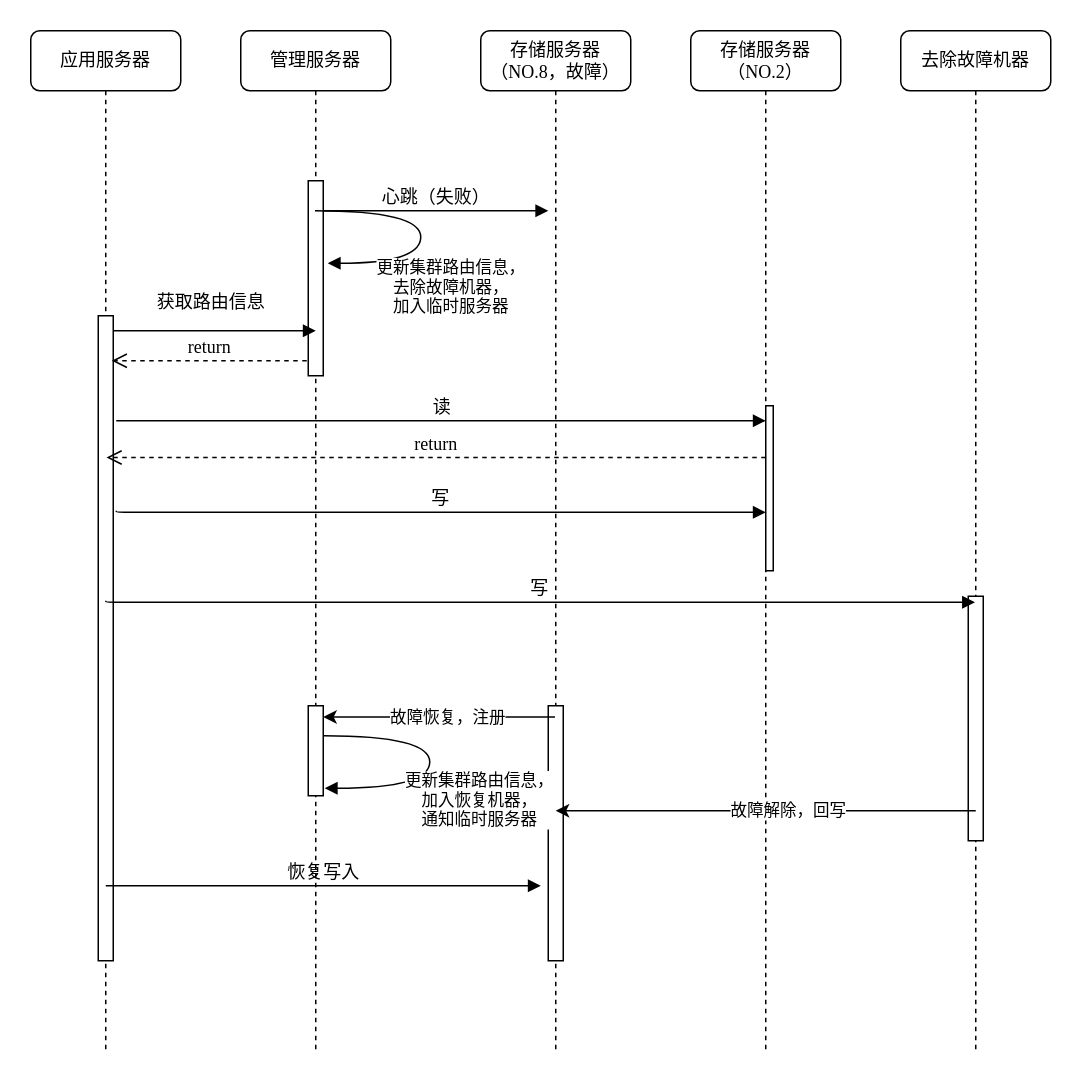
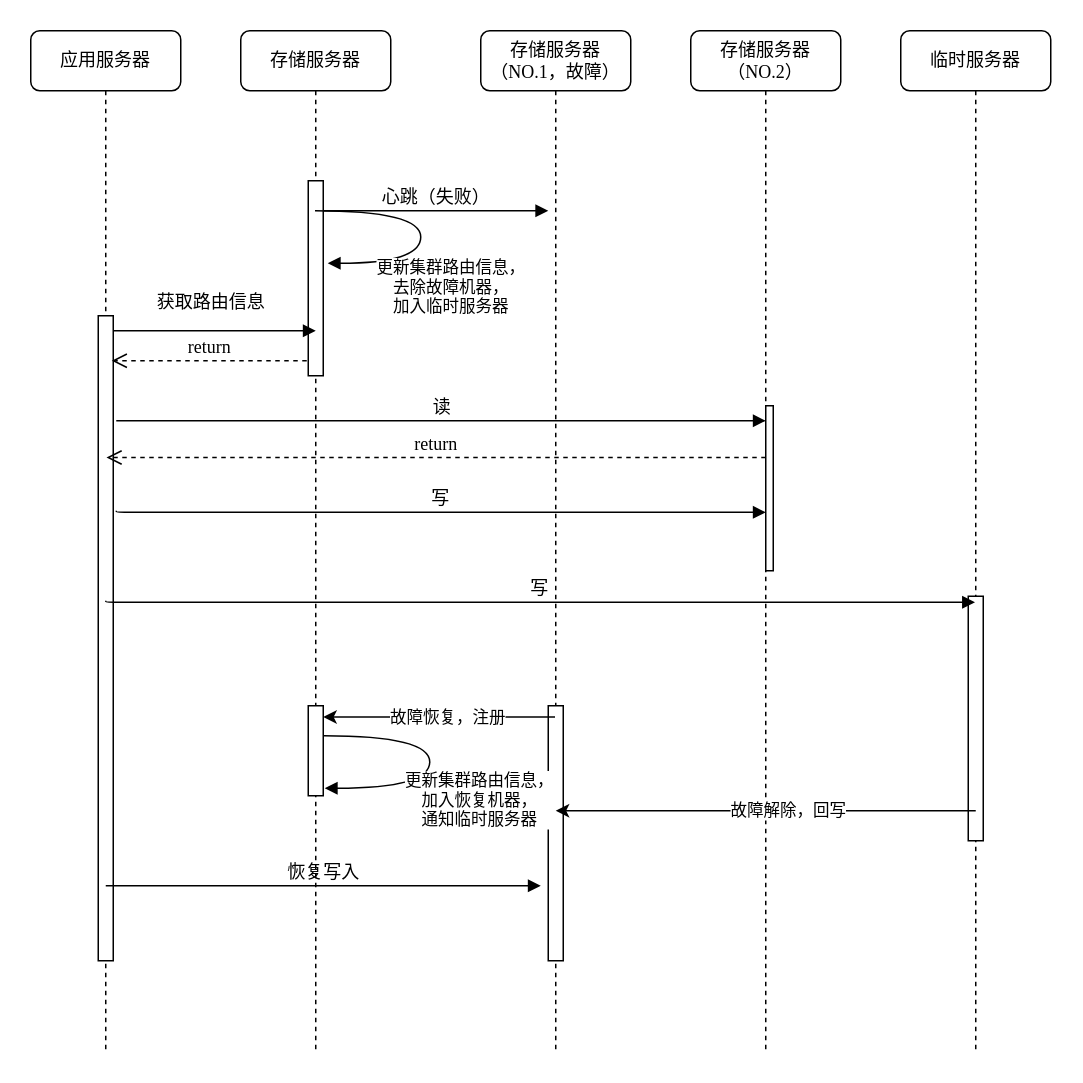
(316, 61) -> (316, 61)
(556, 61) -> (556, 61)
(976, 61) -> (976, 61)
